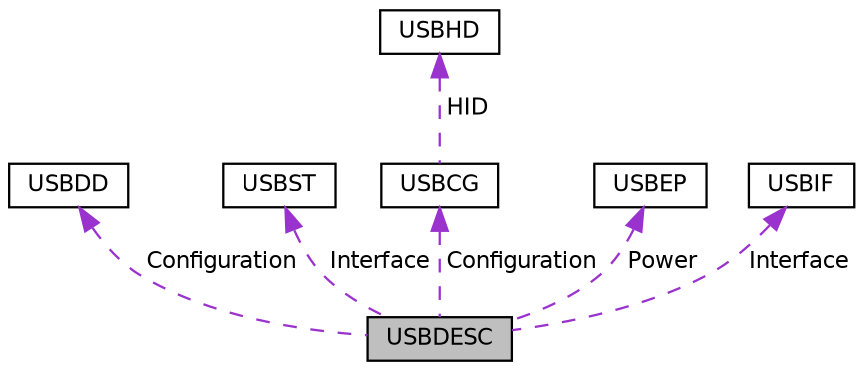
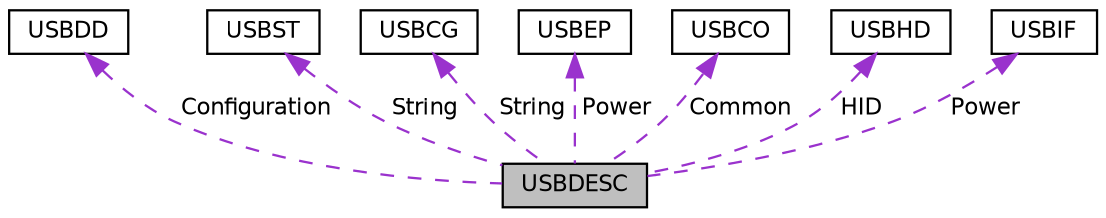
none -> (731, 32)
(440, 121) -> (763, 140)
(377, 262) -> (421, 109)
(519, 262) -> (529, 109)
(796, 262) -> (983, 109)
